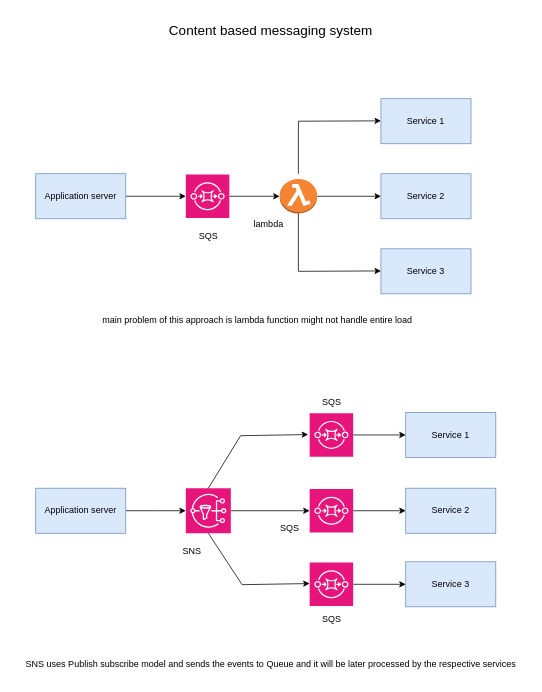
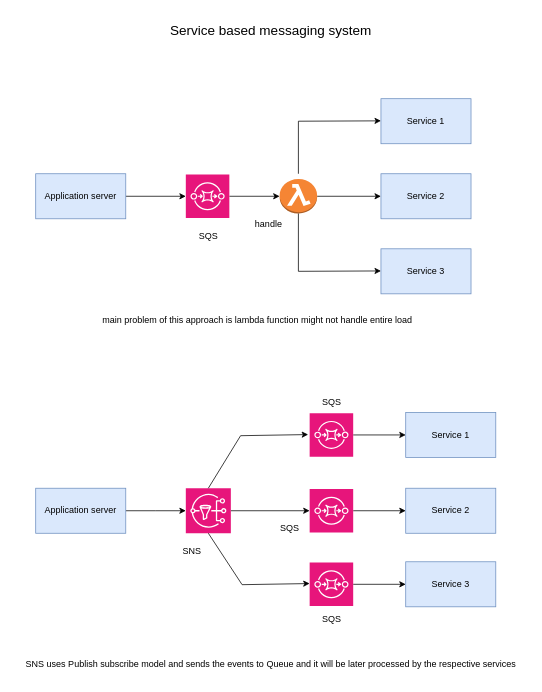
(271, 30) -> (271, 30)
(269, 225) -> (269, 225)
